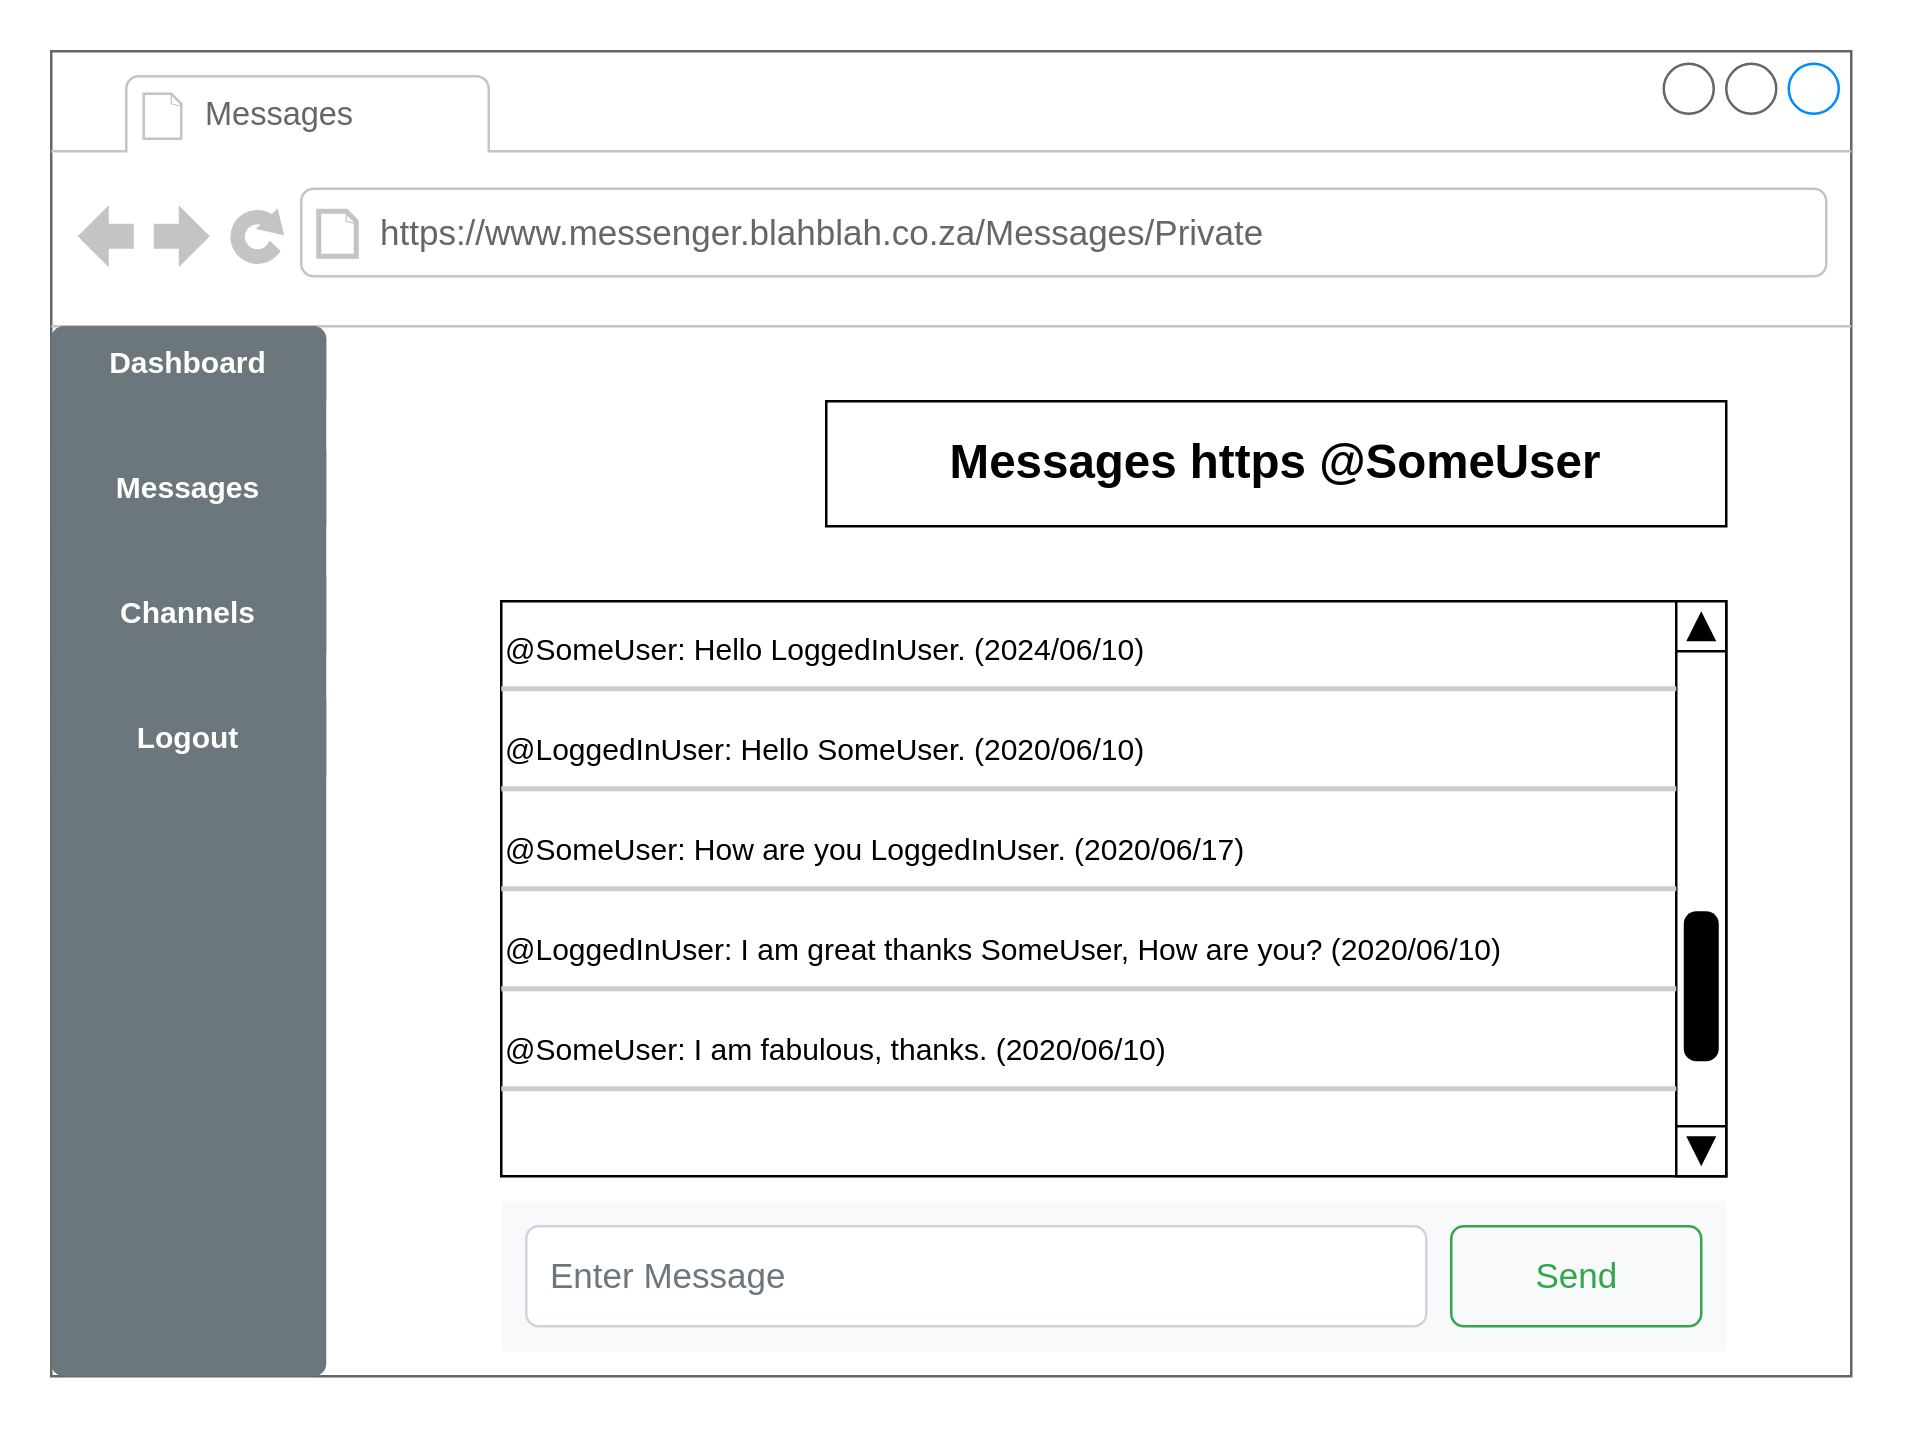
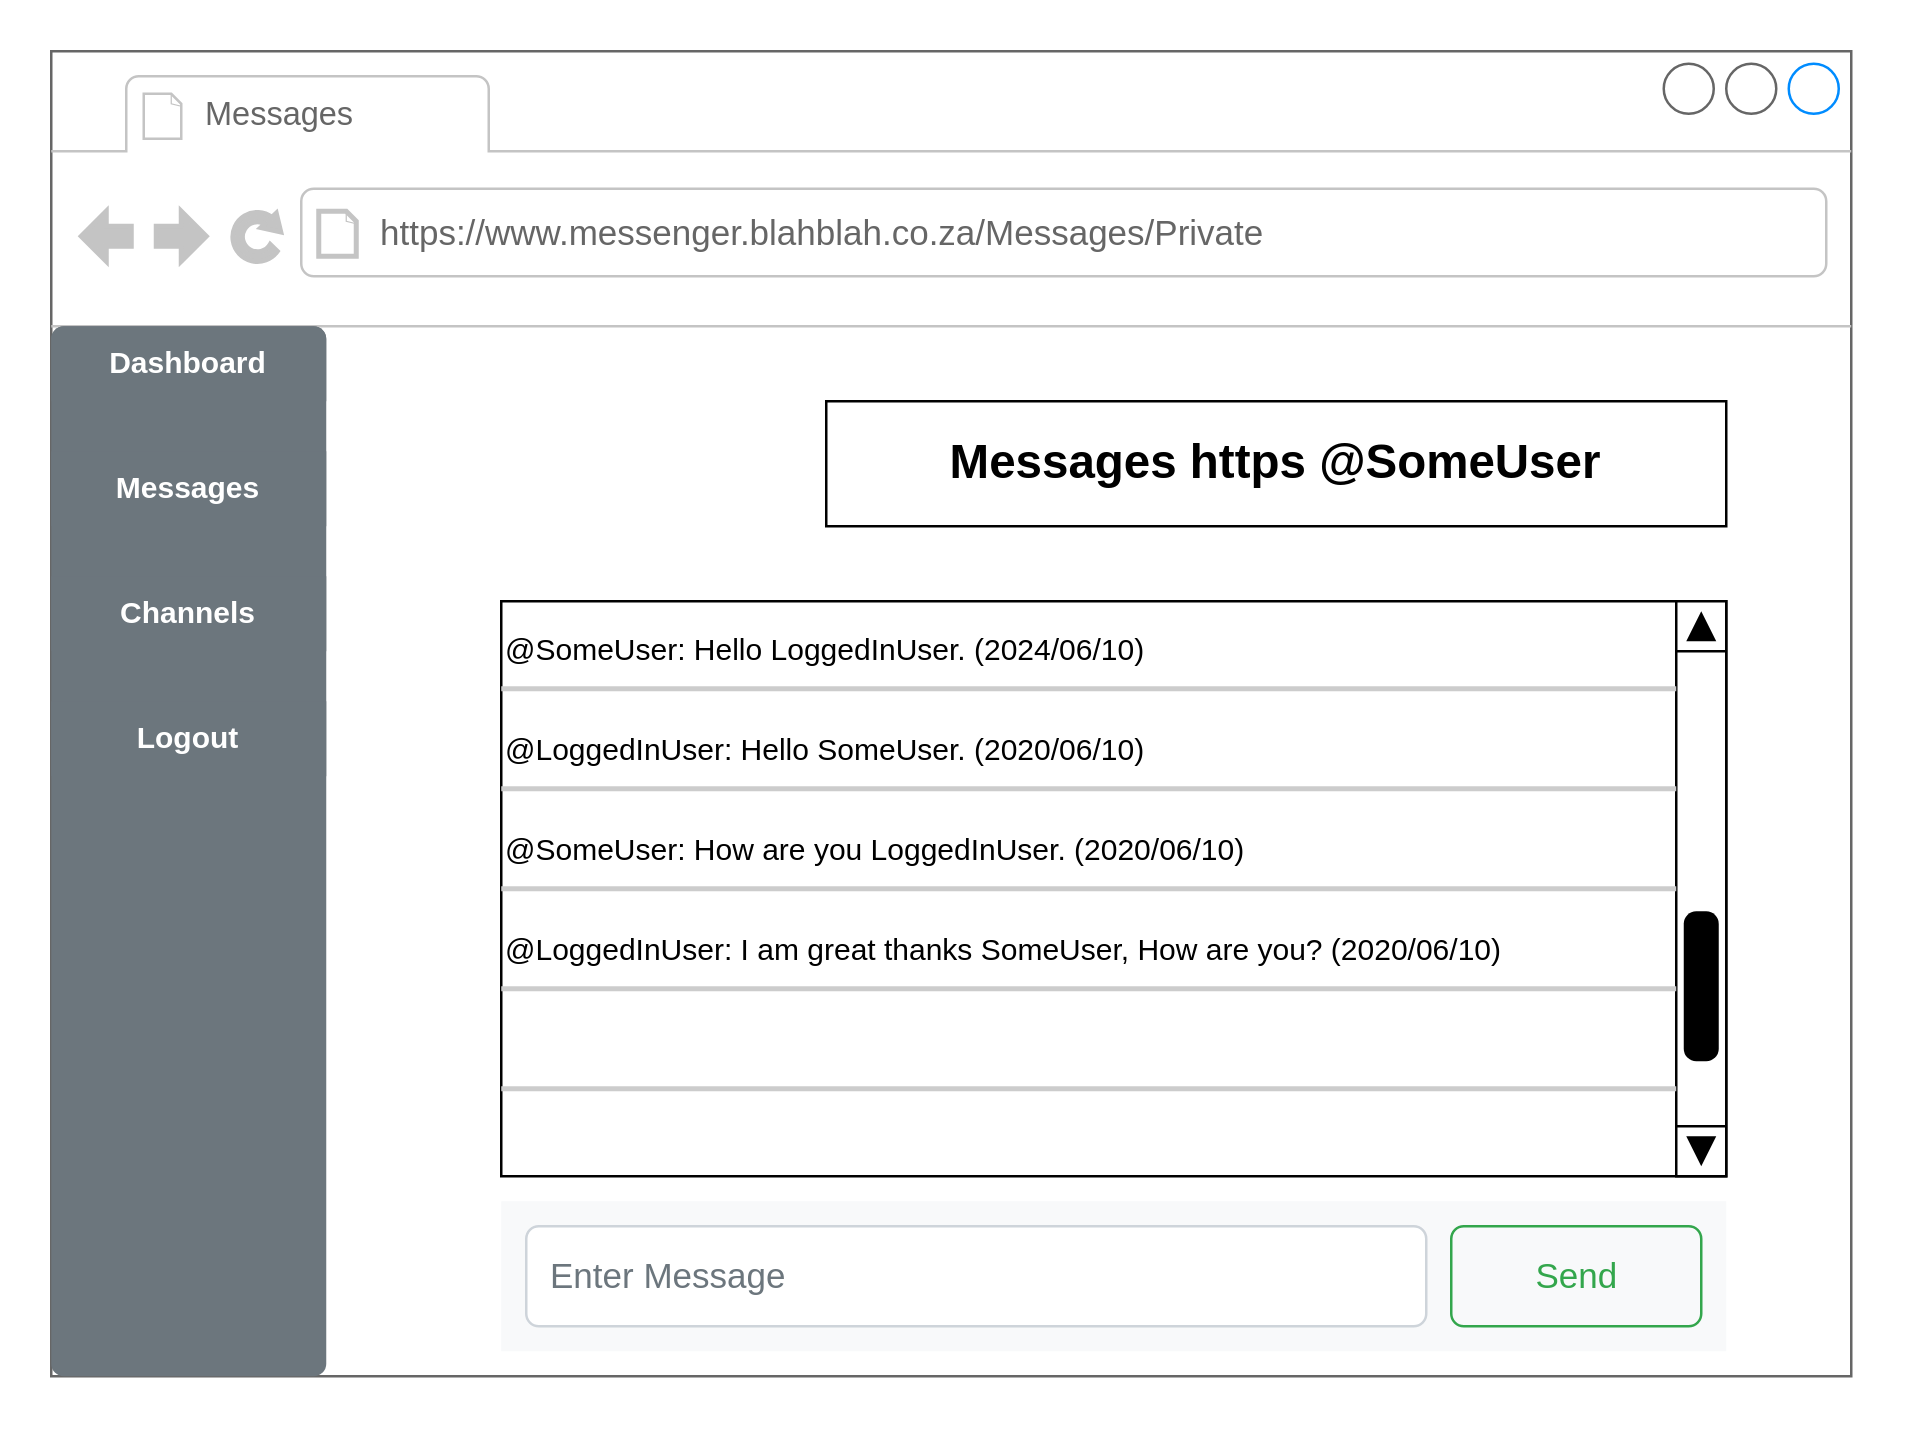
(891, 851) -> (891, 851)
(1076, 1051) -> none
